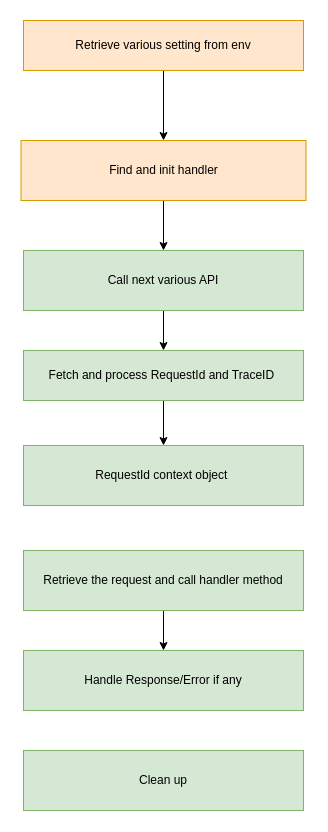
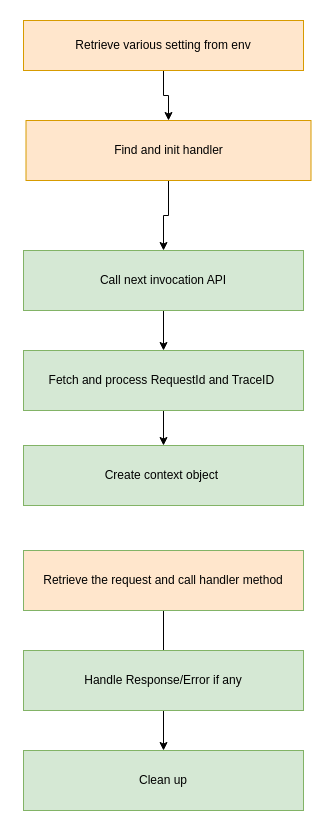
(164, 171) -> (169, 151)
(164, 281) -> (164, 281)
(164, 376) -> (164, 381)
(164, 476) -> (164, 476)
(164, 581) -> (164, 581)
(164, 642) -> (164, 644)
none -> (164, 727)
